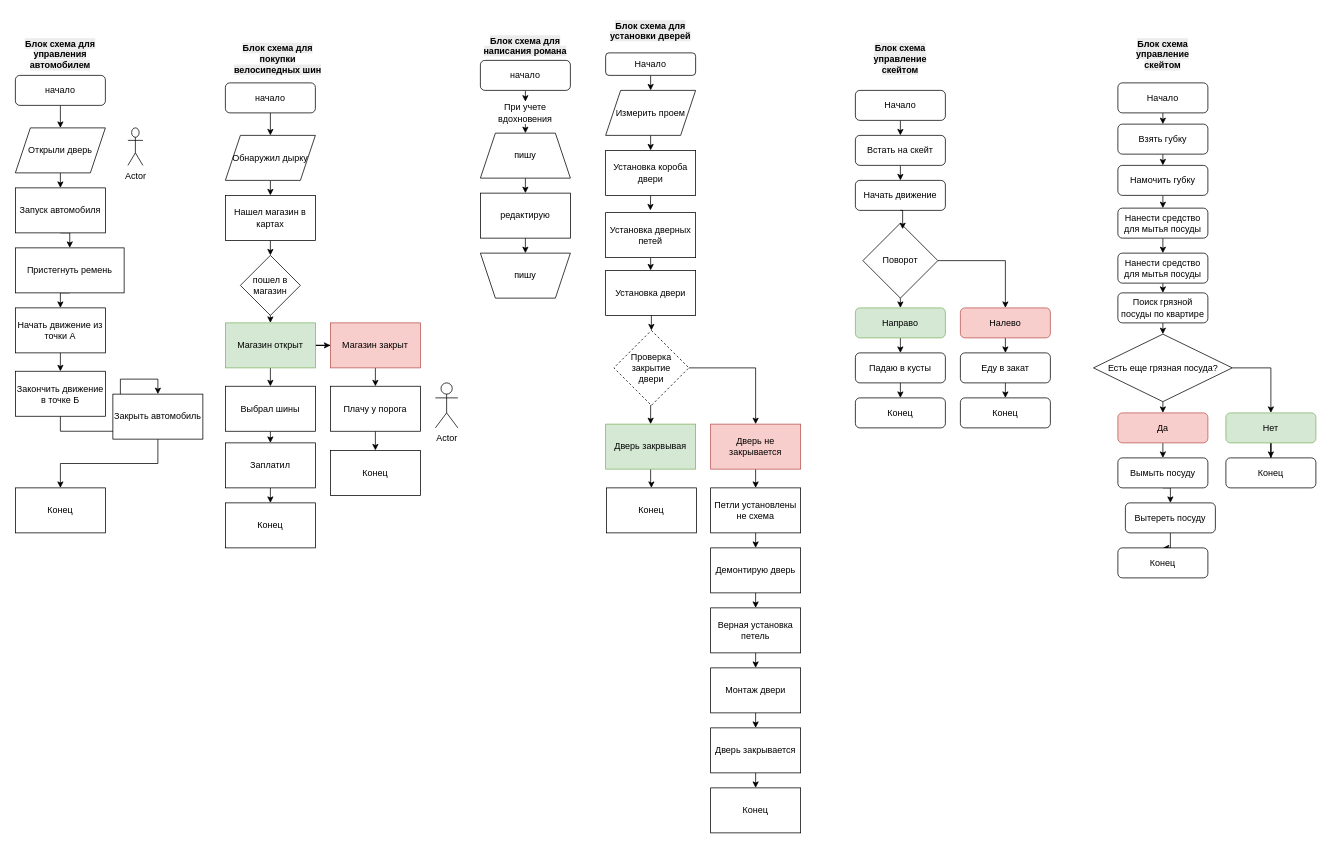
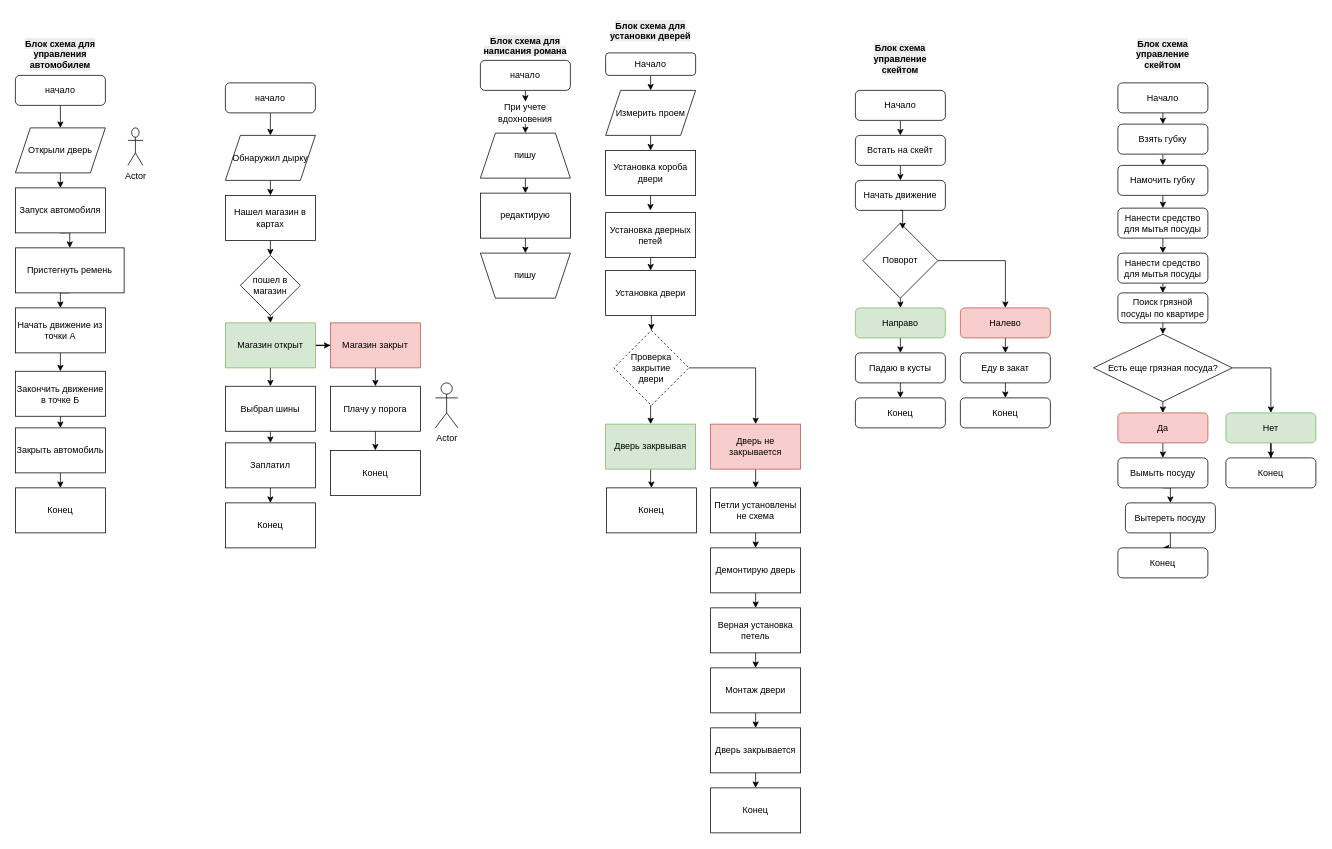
(278, 57) -> none
(158, 417) -> (60, 450)
